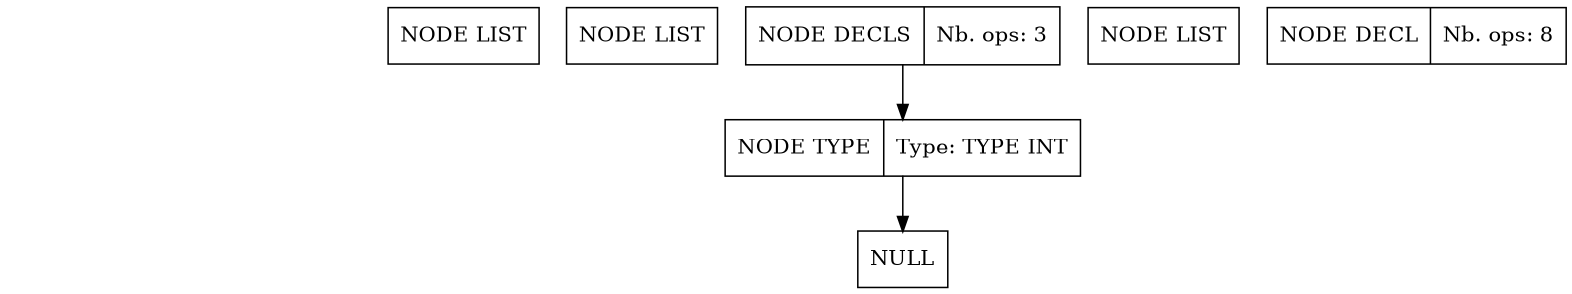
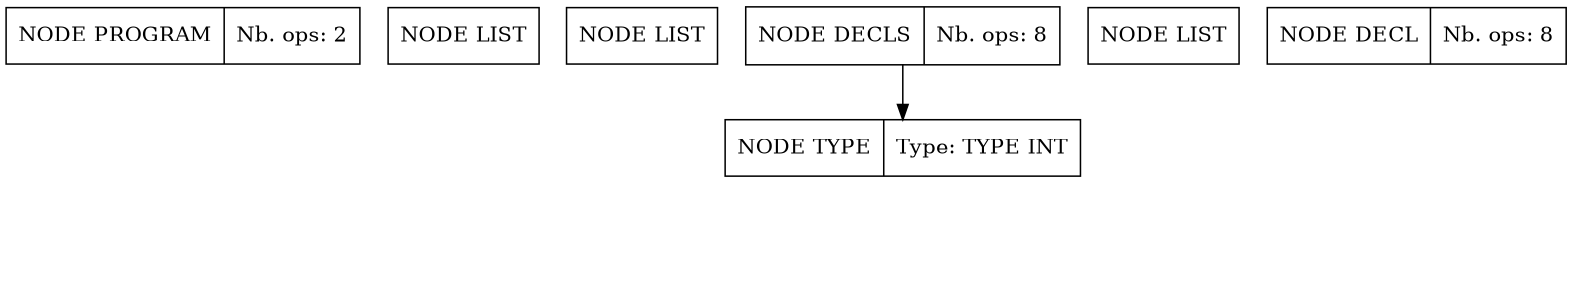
(992, 35) -> (992, 35)
none -> (183, 36)
(903, 259) -> none
